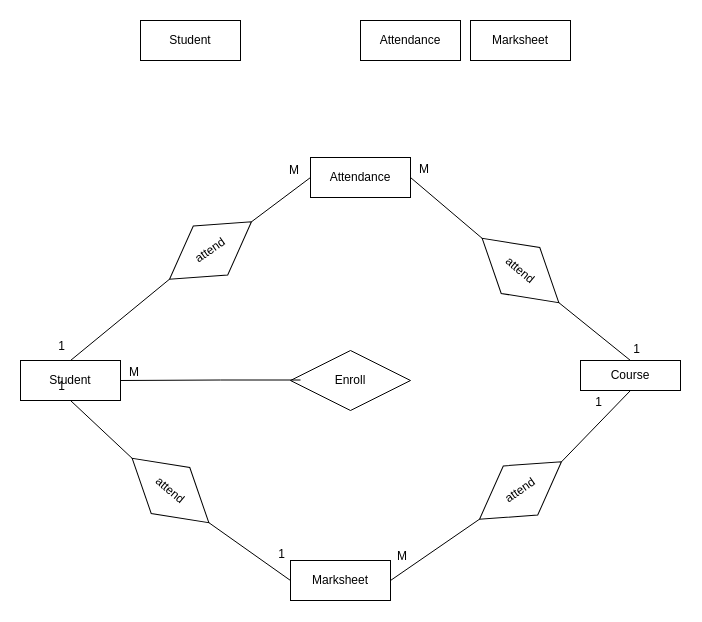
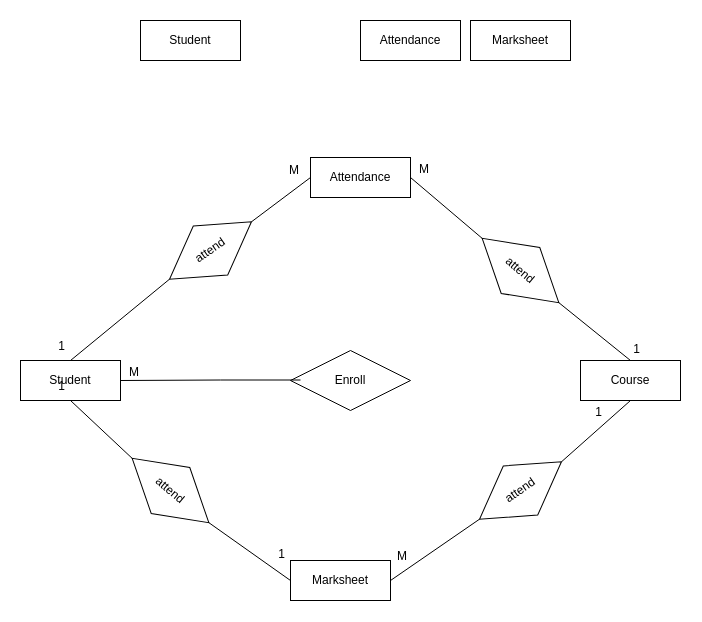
(631, 376) -> (631, 381)
